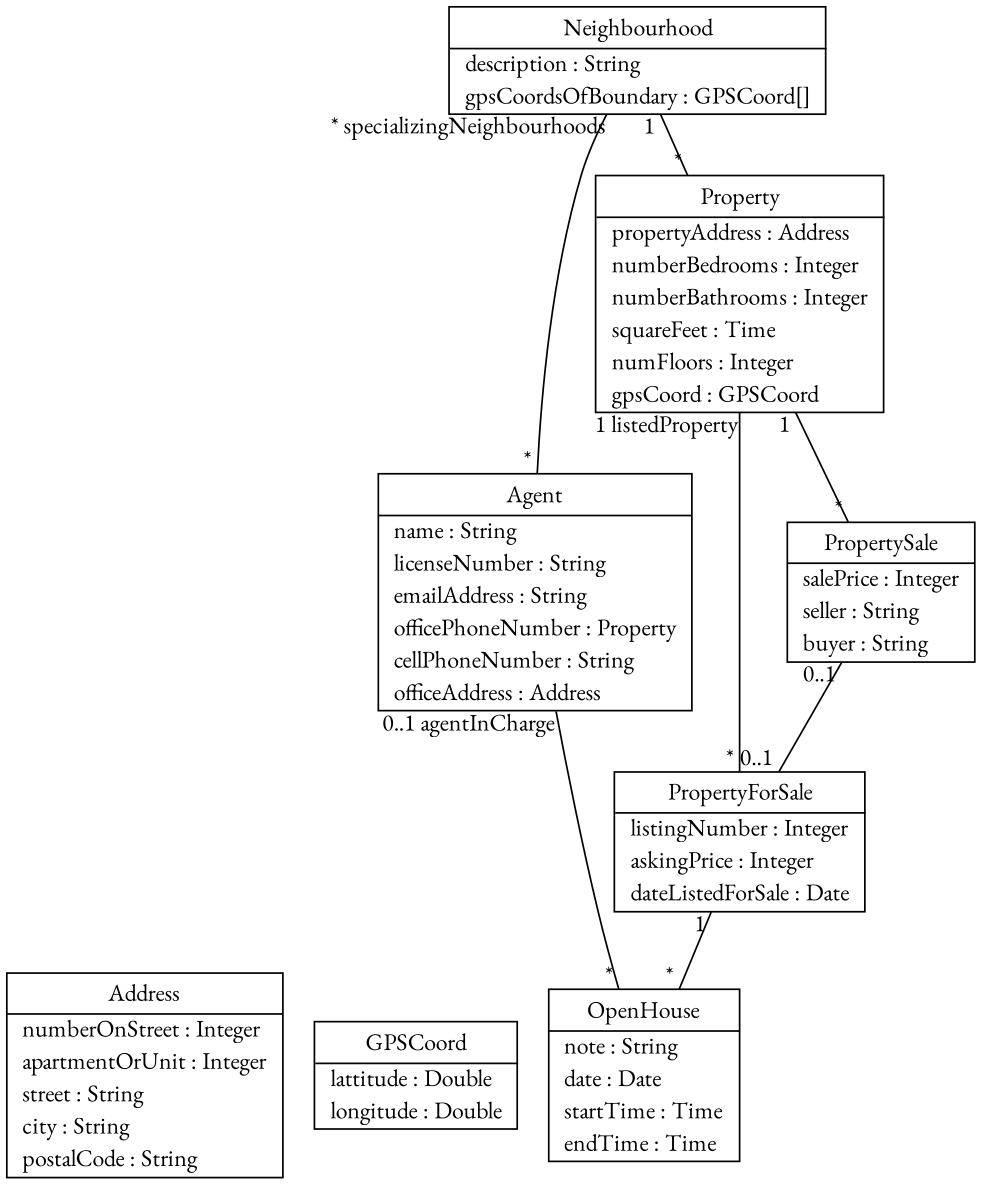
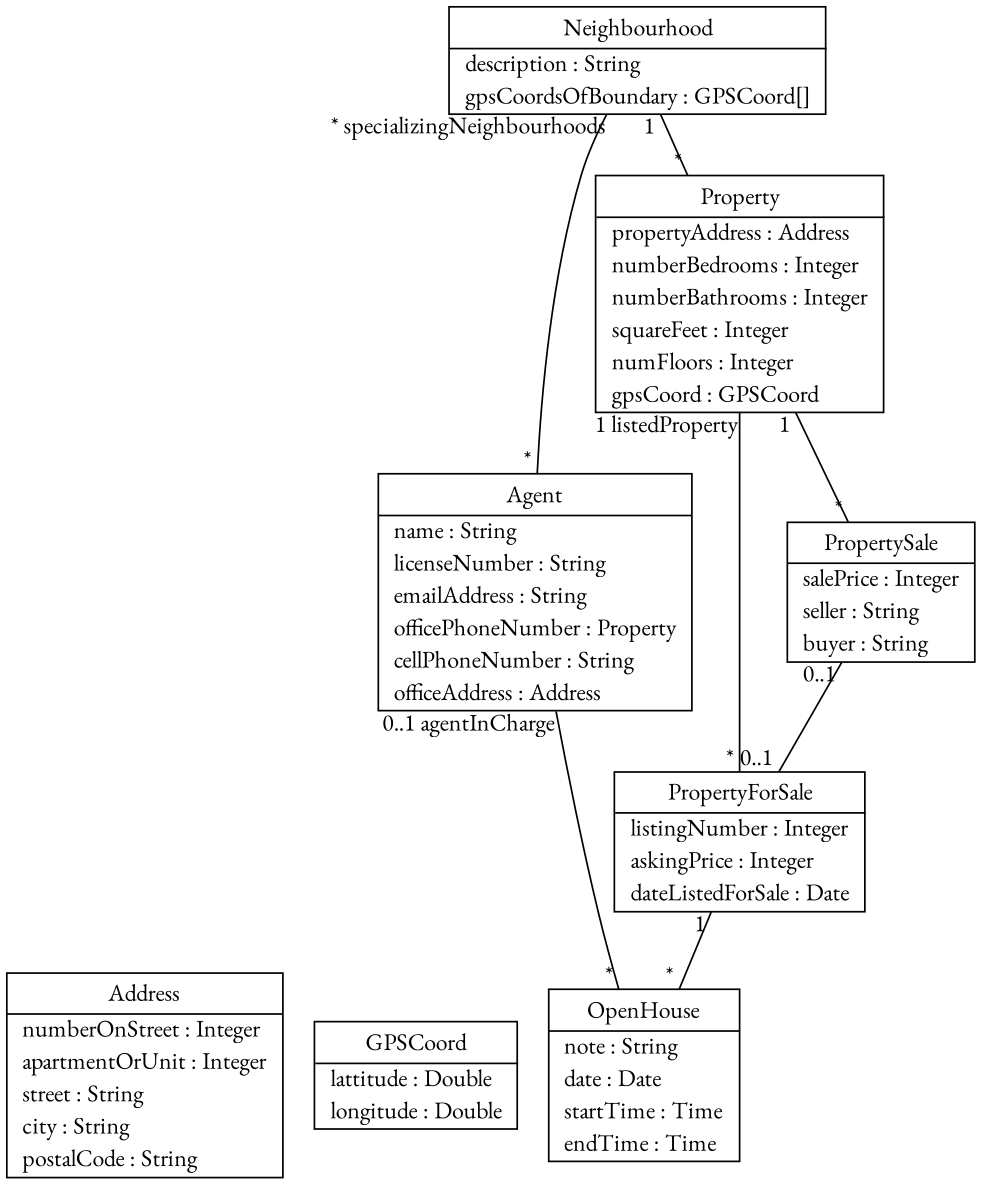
(694, 330) -> (700, 330)
